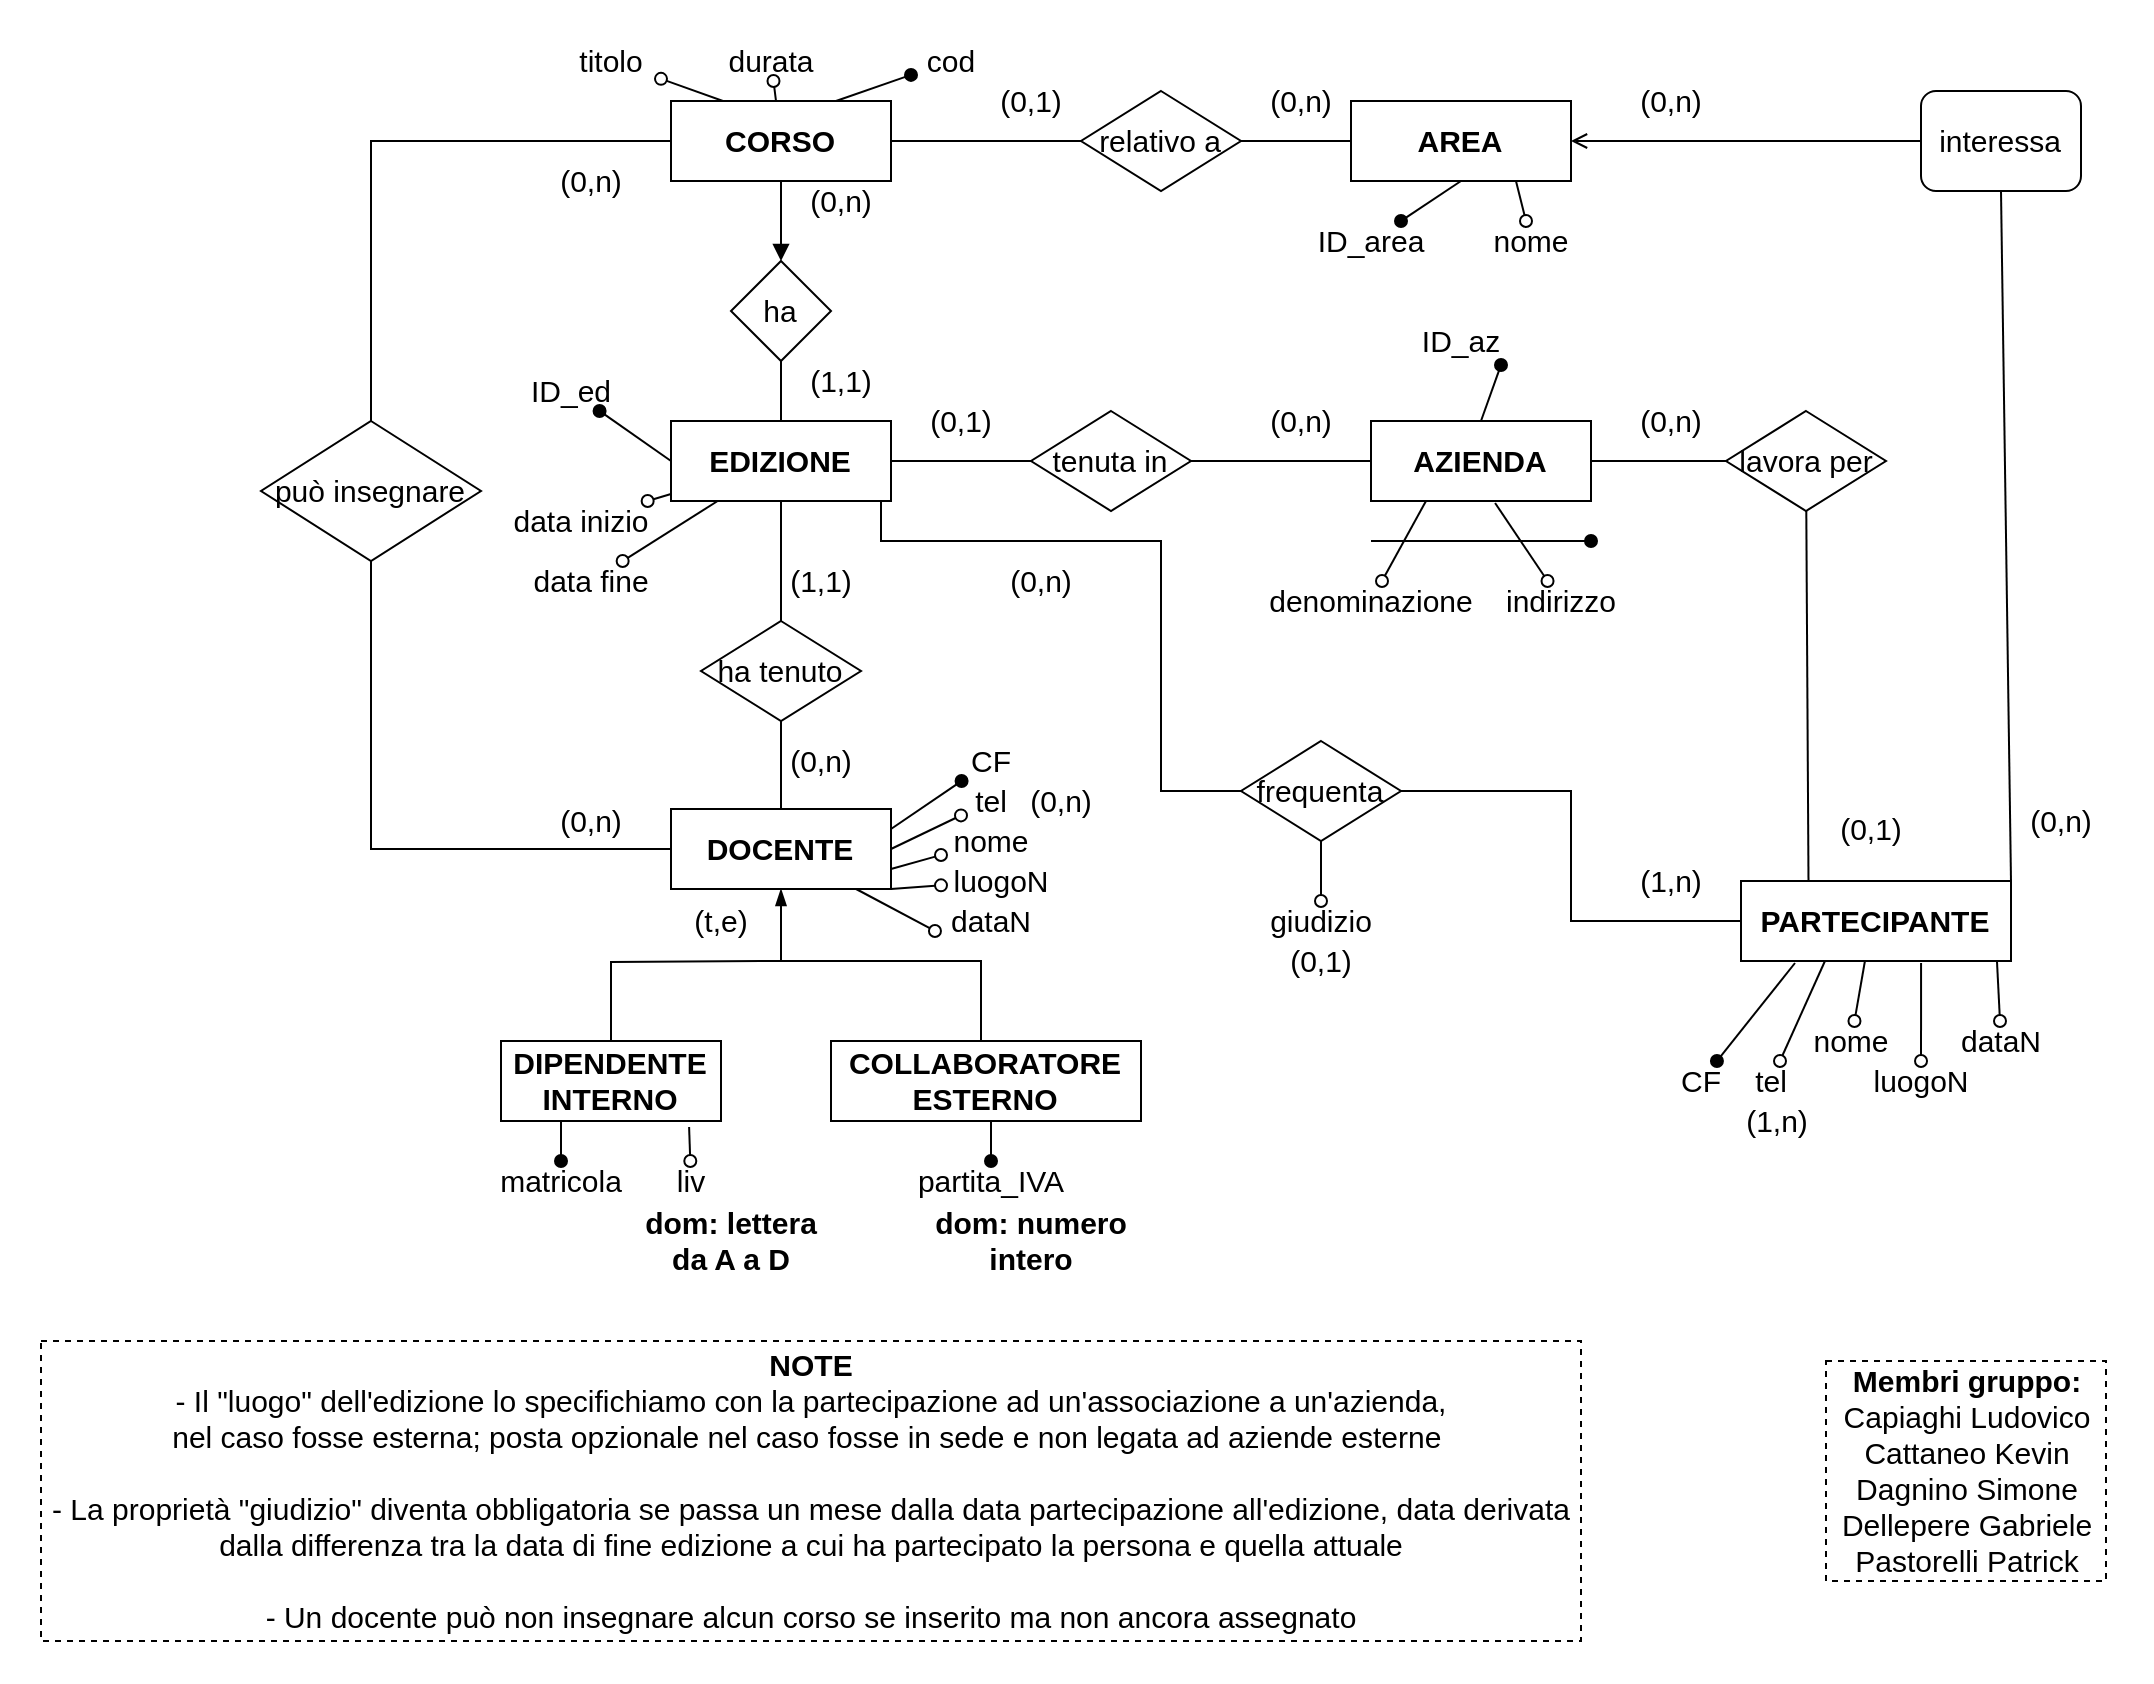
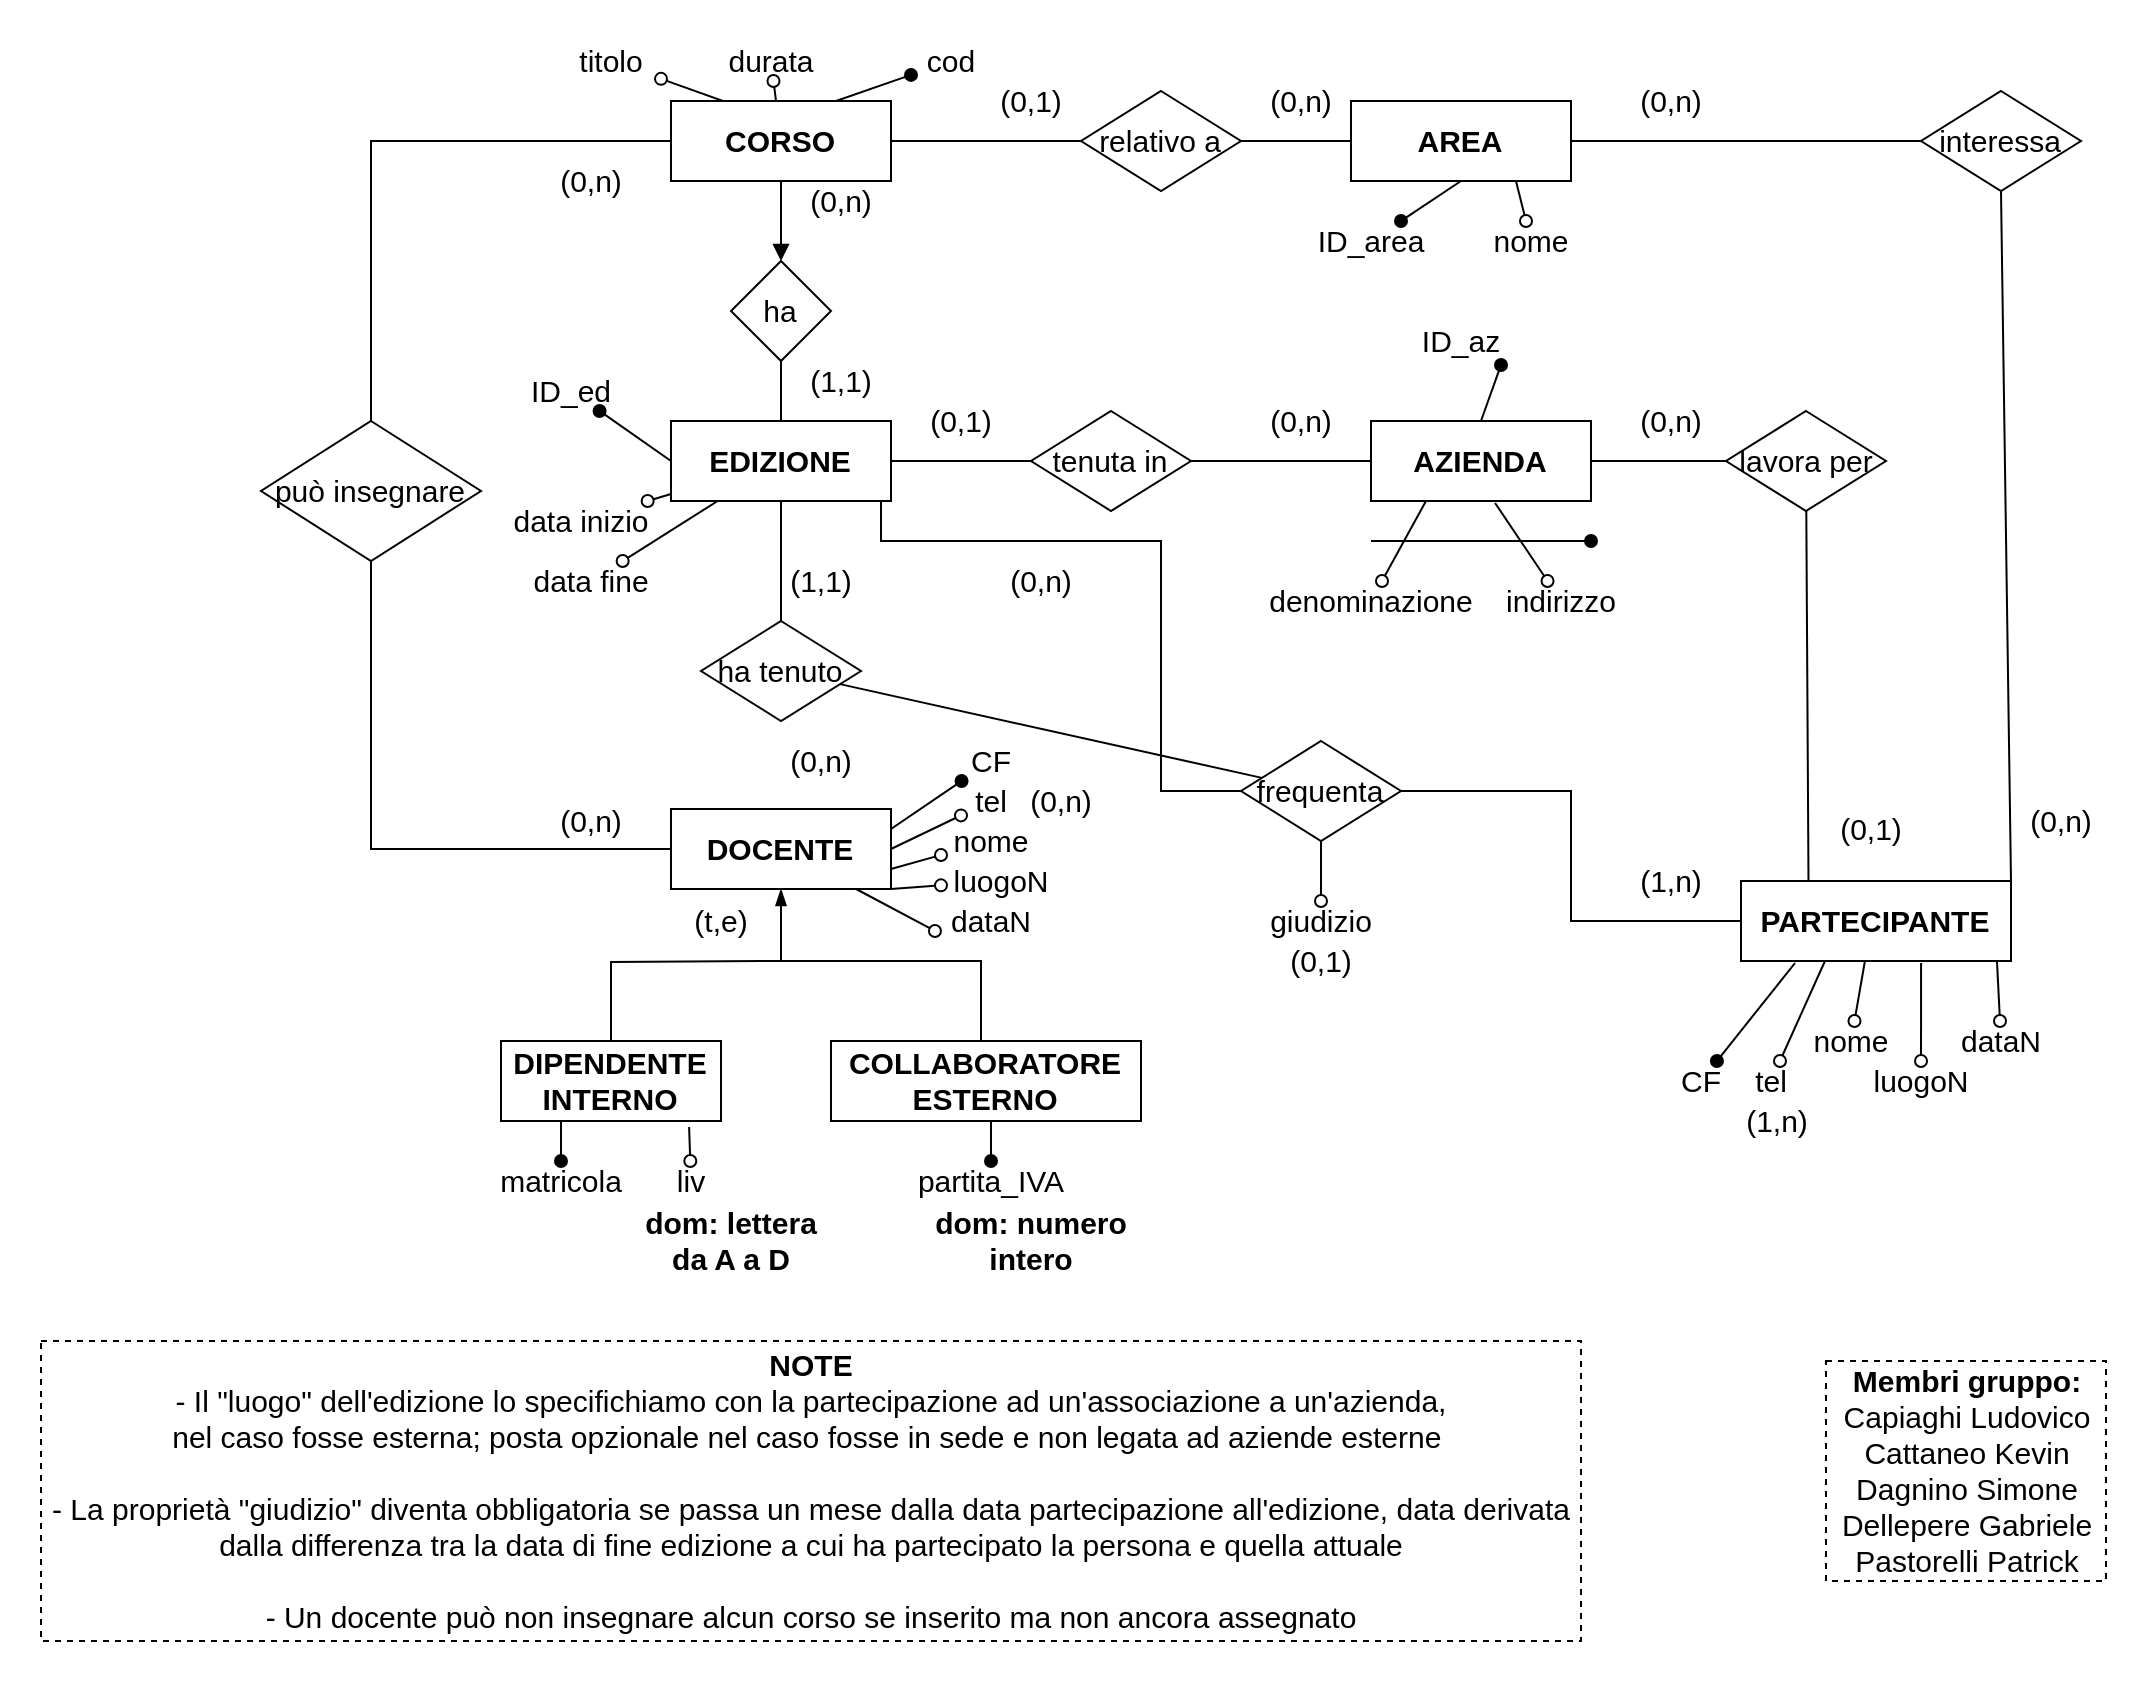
(1579, 141) -> (1577, 141)
(2001, 141) -> (2001, 141)
(781, 765) -> (1051, 731)
